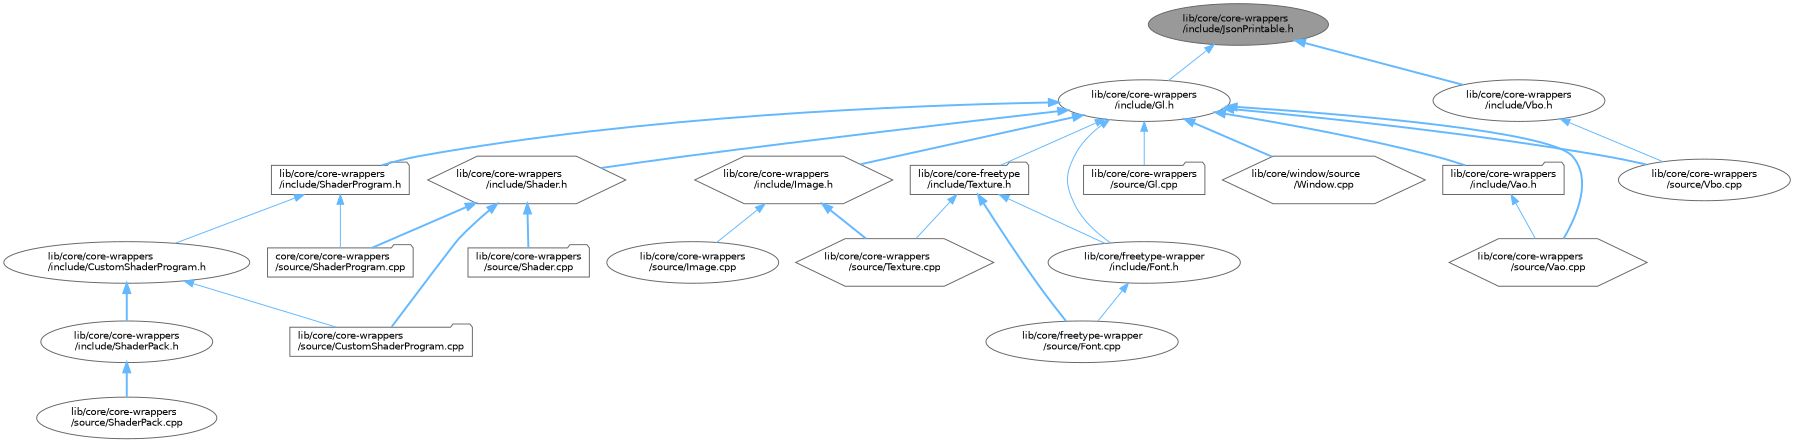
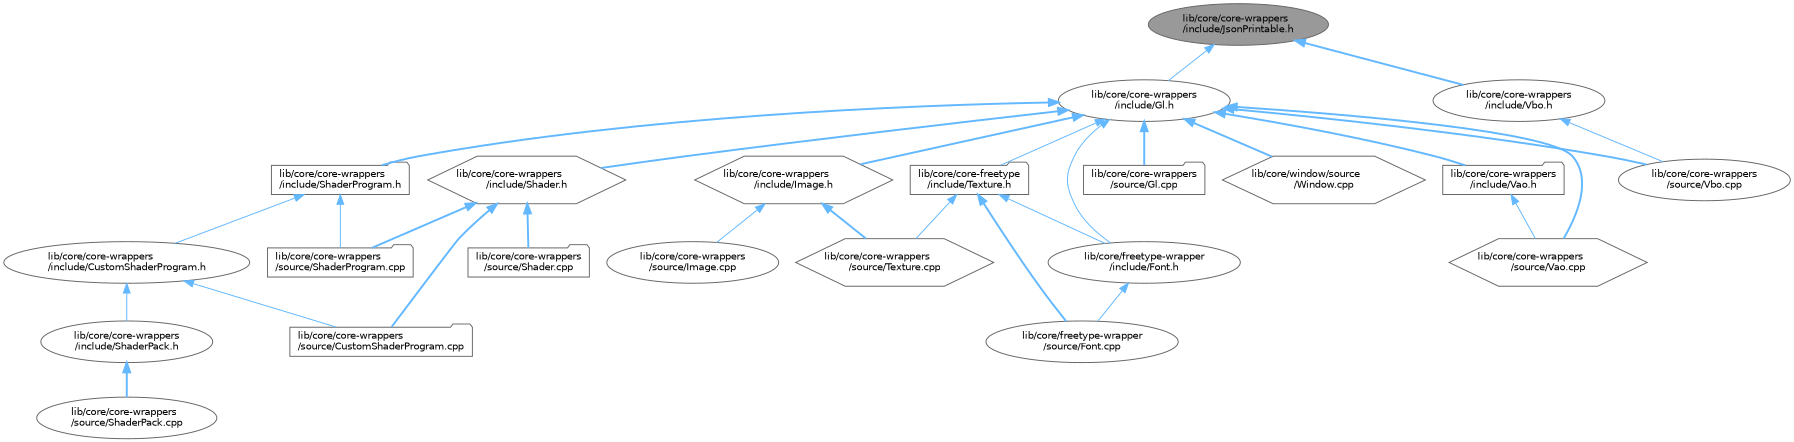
(1144, 148) -> (1144, 148)
(340, 262) -> (340, 262)
(127, 307) -> (127, 307)
